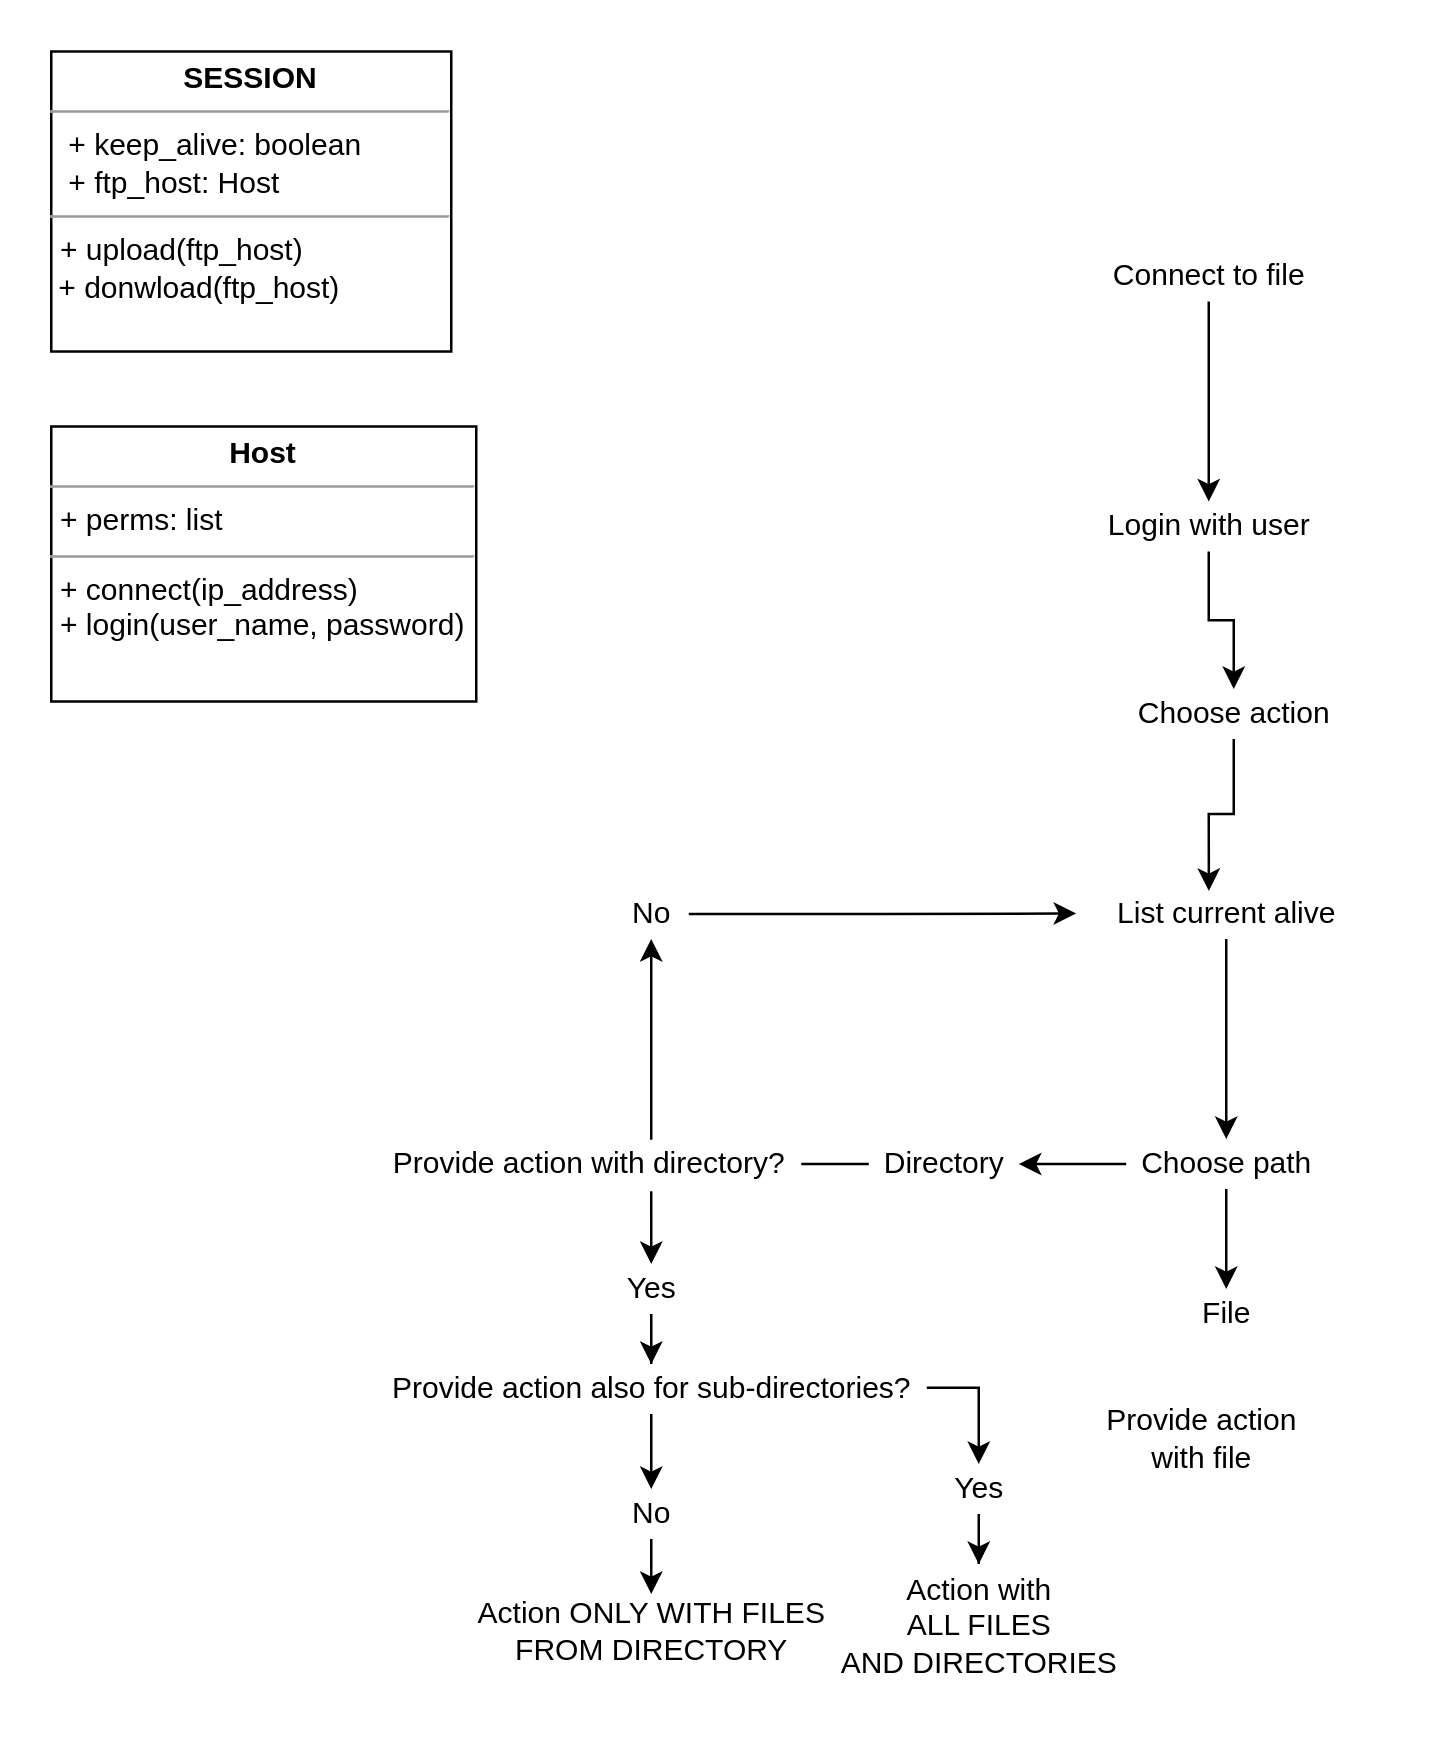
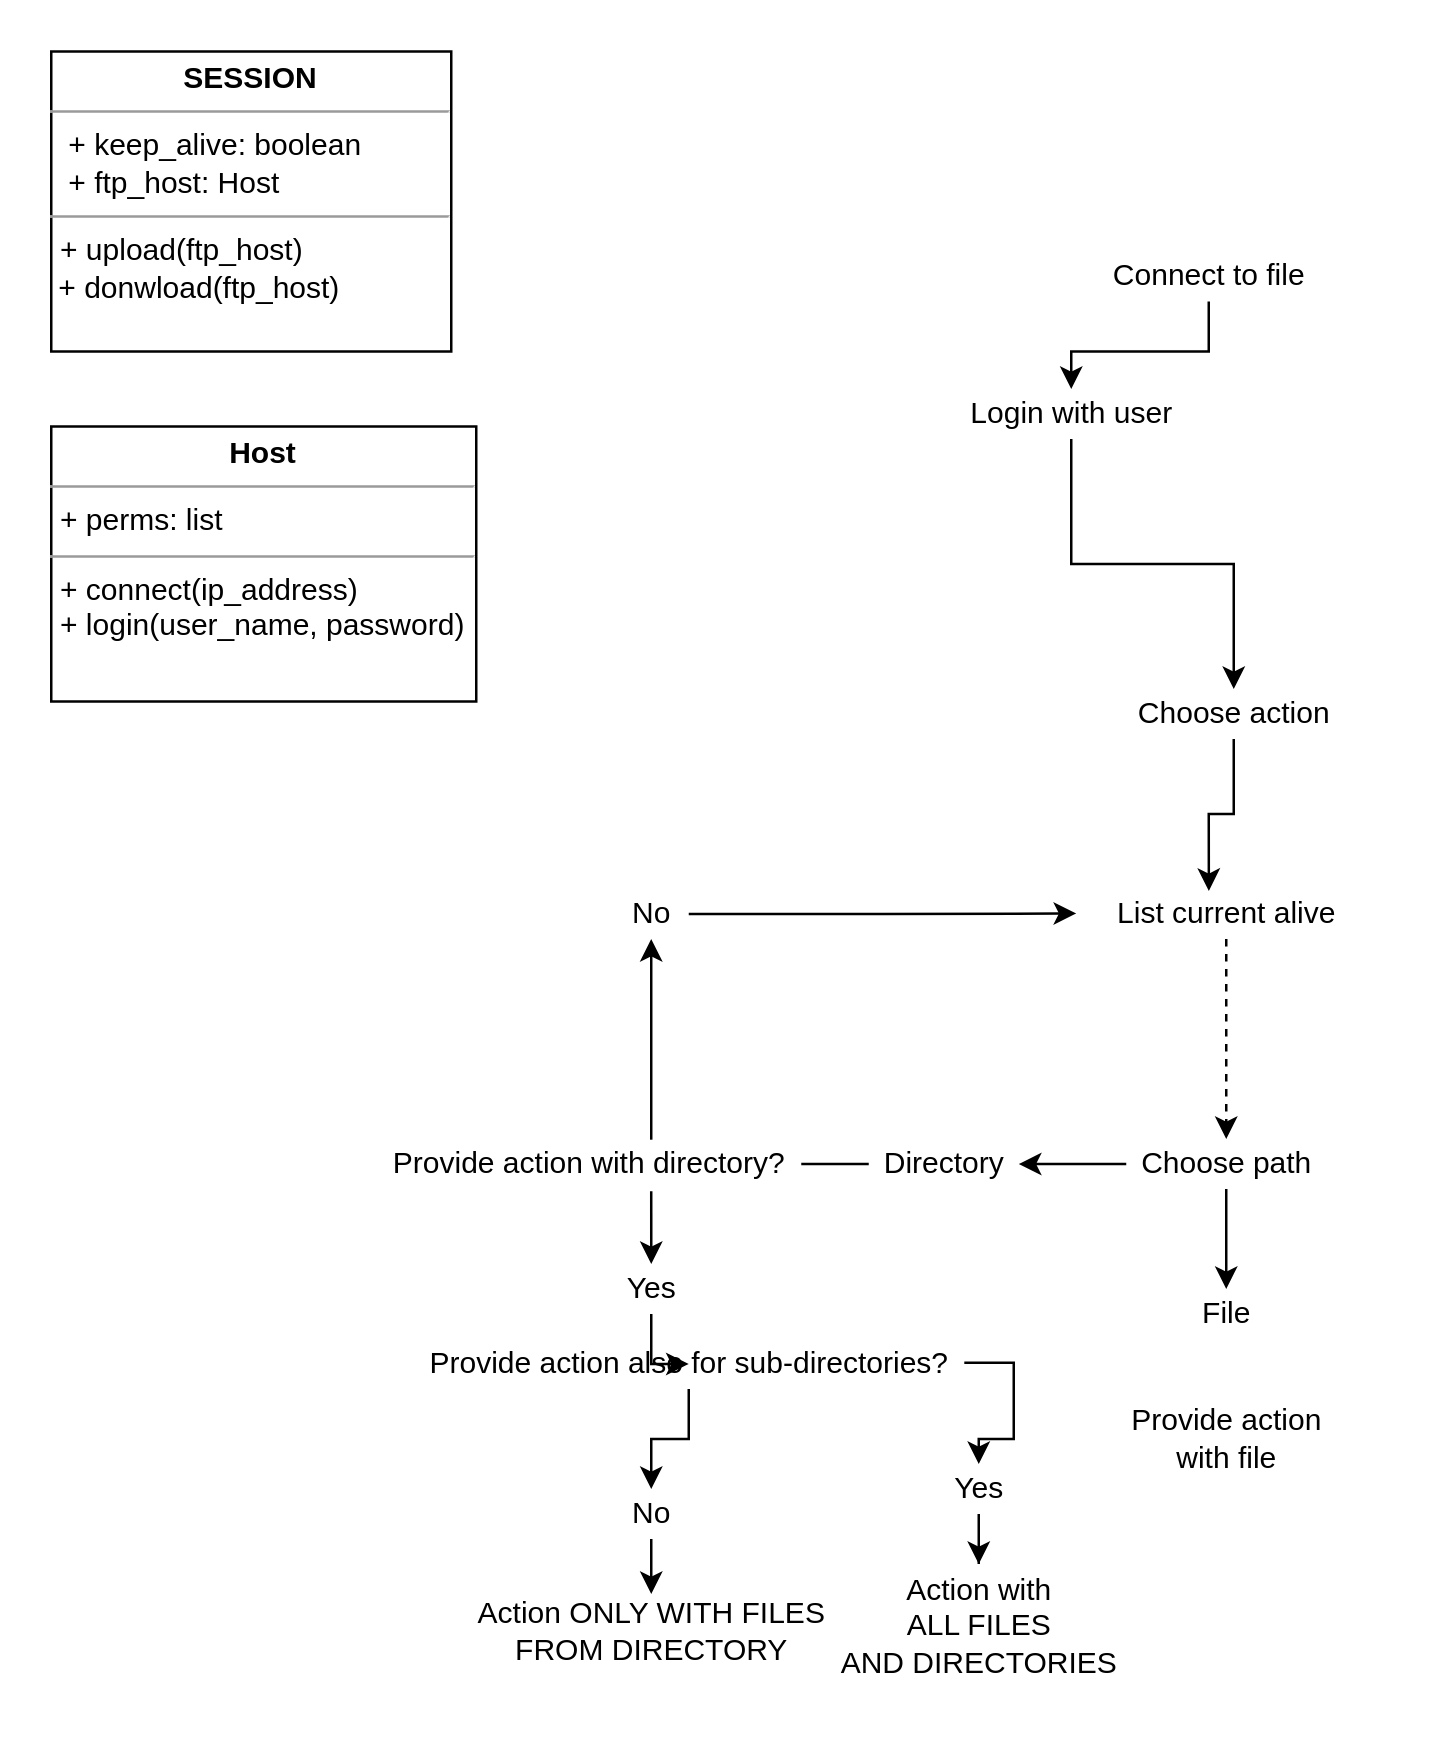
(1209, 526) -> (1071, 414)
(1226, 1030) -> (1226, 1030)
(651, 1389) -> (689, 1364)
(1201, 1439) -> (1226, 1439)
